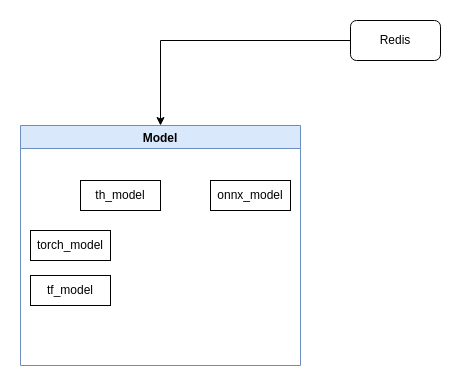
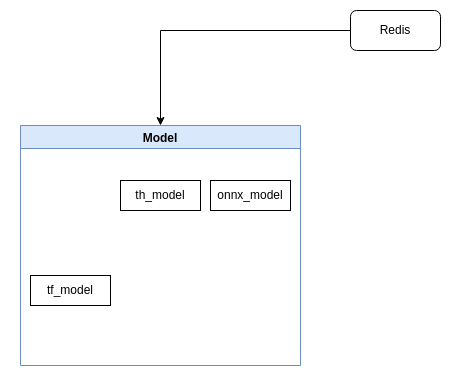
(396, 41) -> (396, 31)
(121, 196) -> (161, 196)
(71, 246) -> none
